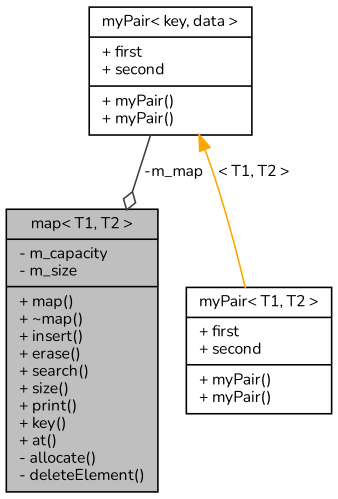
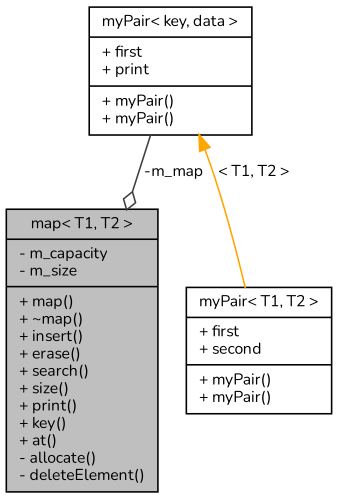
(133, 69) -> (126, 69)
